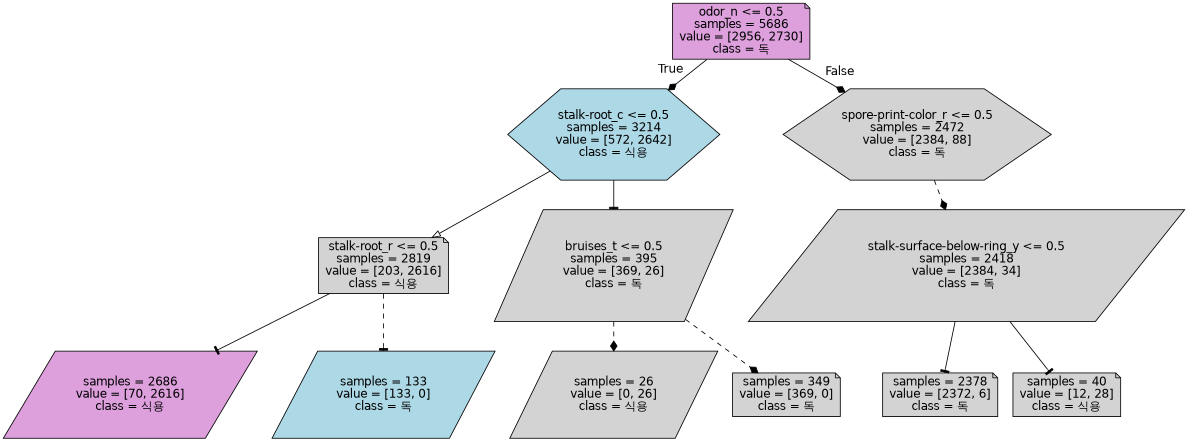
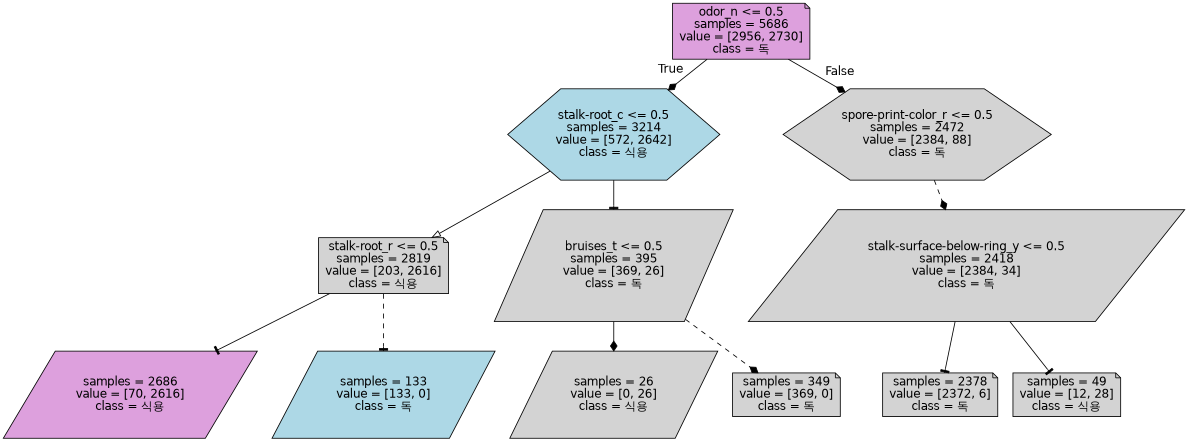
(614, 331) -> (614, 331)
(1067, 395) -> (1067, 395)
